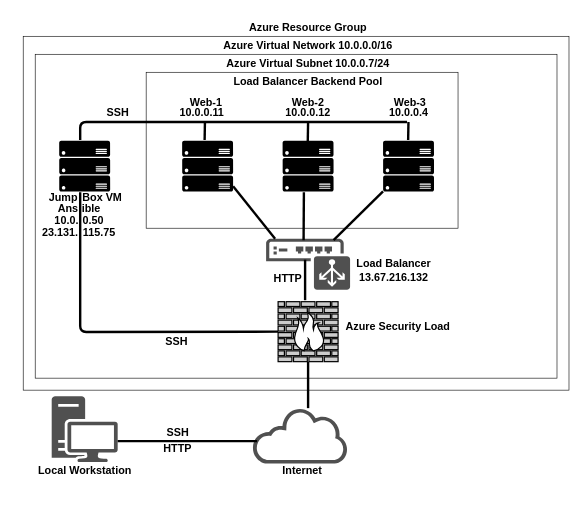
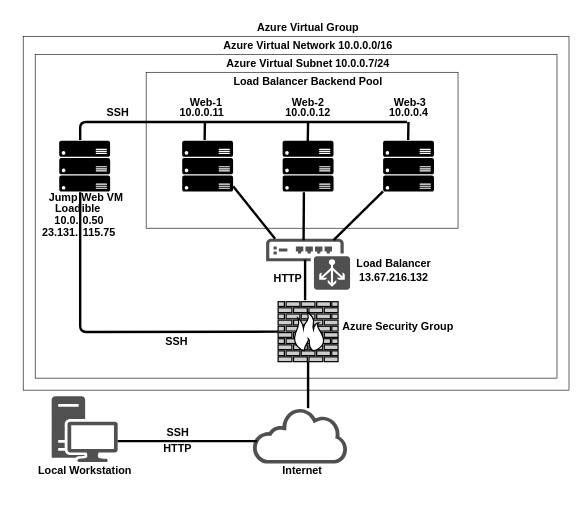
(308, 27) -> (308, 27)
(102, 198) -> (102, 198)
(68, 209) -> (68, 209)
(398, 327) -> (398, 327)
